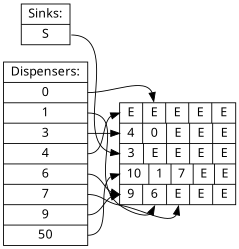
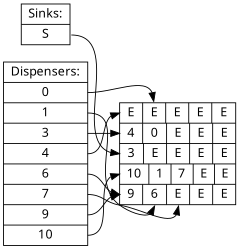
(46, 235) -> (46, 235)
